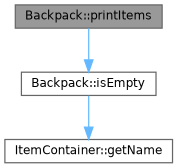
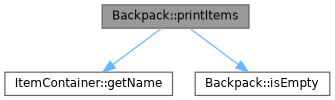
(89, 111) -> (137, 46)
